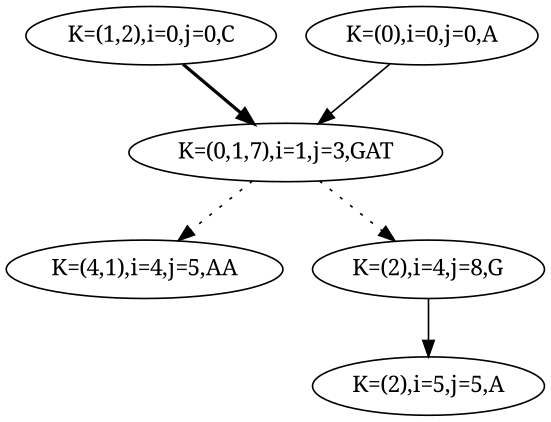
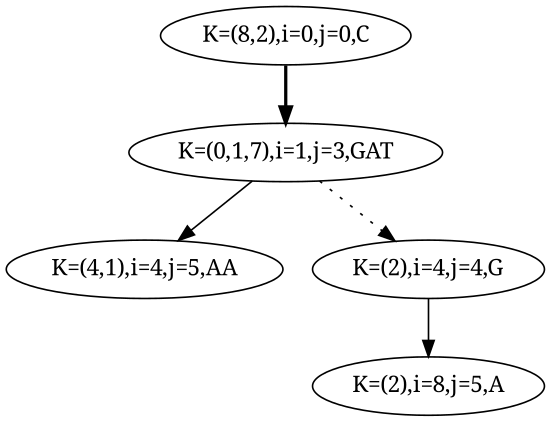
(151, 36) -> (286, 36)
(422, 36) -> none
(222, 206) -> (222, 206)
(428, 269) -> (428, 269)
(428, 386) -> (428, 386)
